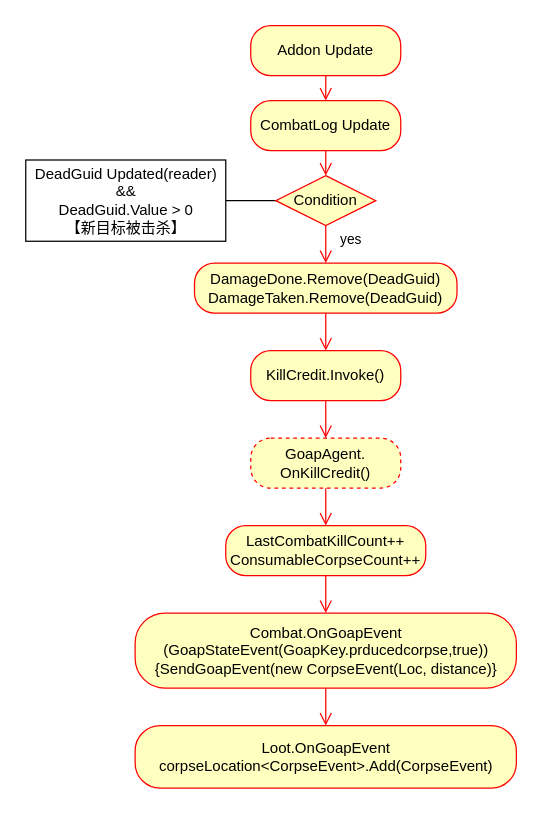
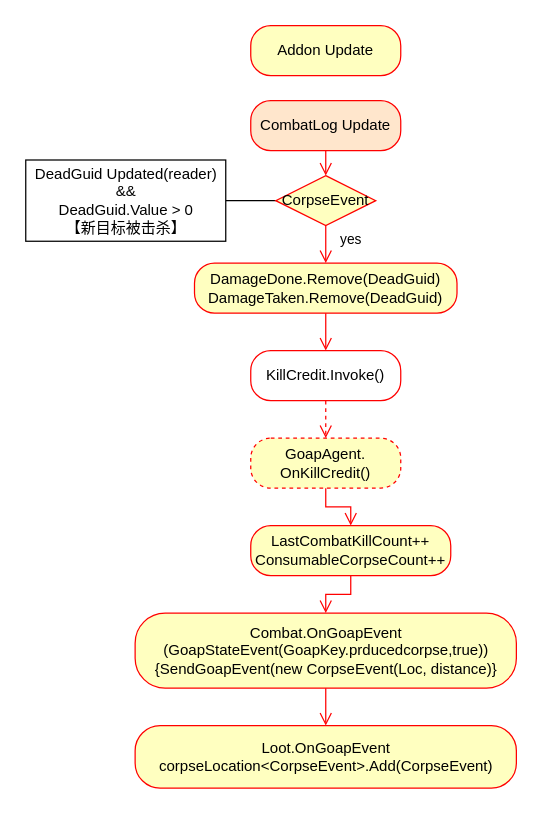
(326, 87) -> none
(326, 126) -> (326, 126)
(326, 201) -> (326, 201)
(326, 376) -> (326, 376)
(326, 417) -> (326, 417)
(326, 551) -> (351, 551)
